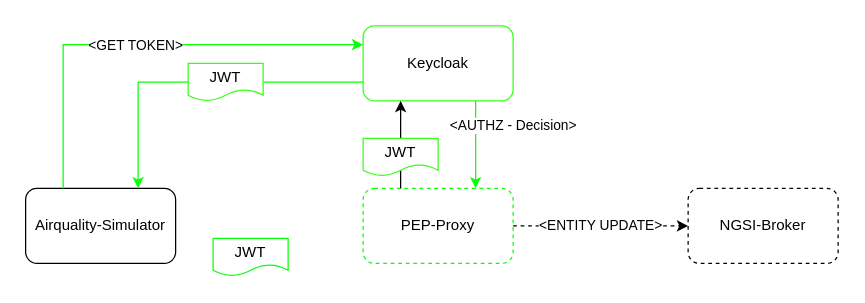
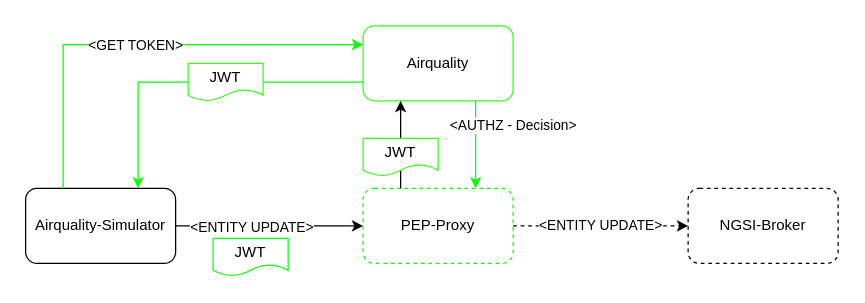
(438, 63) -> (438, 63)
none -> (265, 226)
